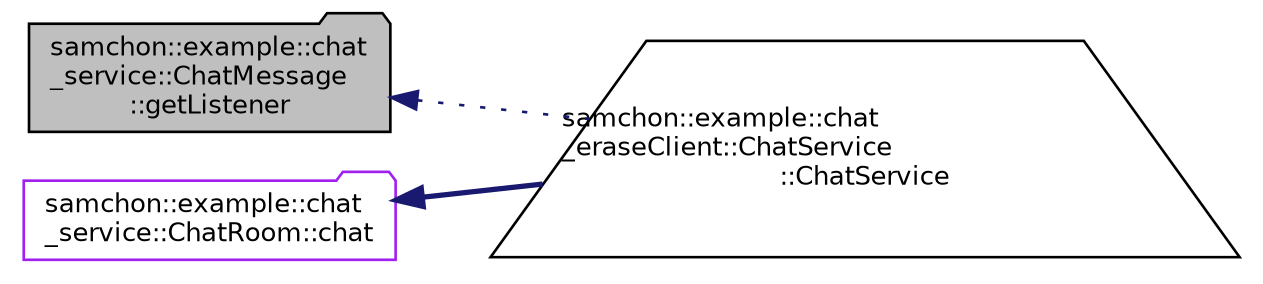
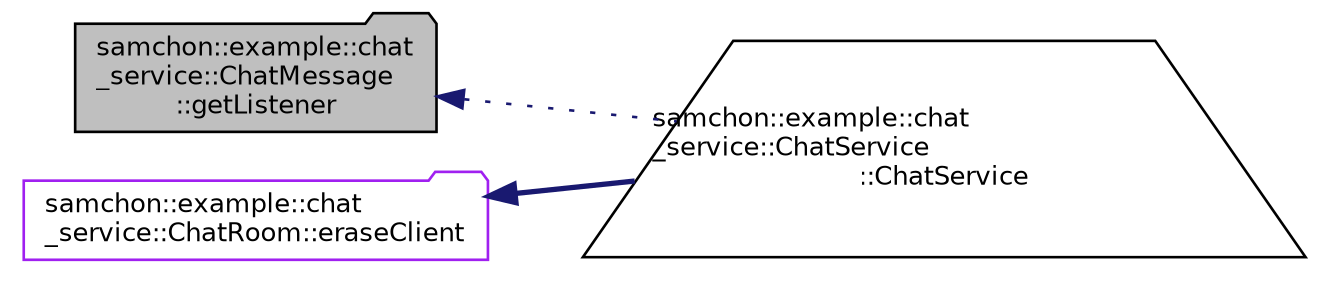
(865, 149) -> (944, 149)
(210, 220) -> (256, 220)
